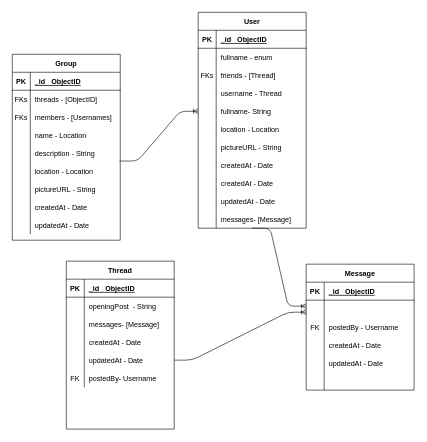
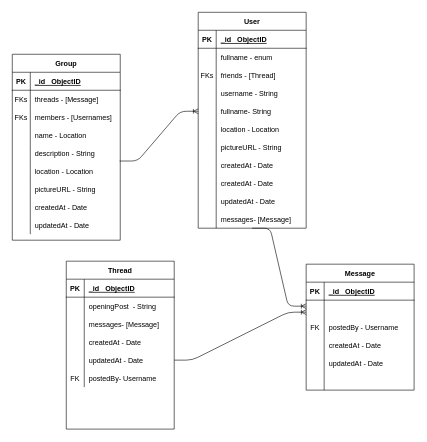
(253, 94) -> (252, 94)
(73, 100) -> (71, 100)
